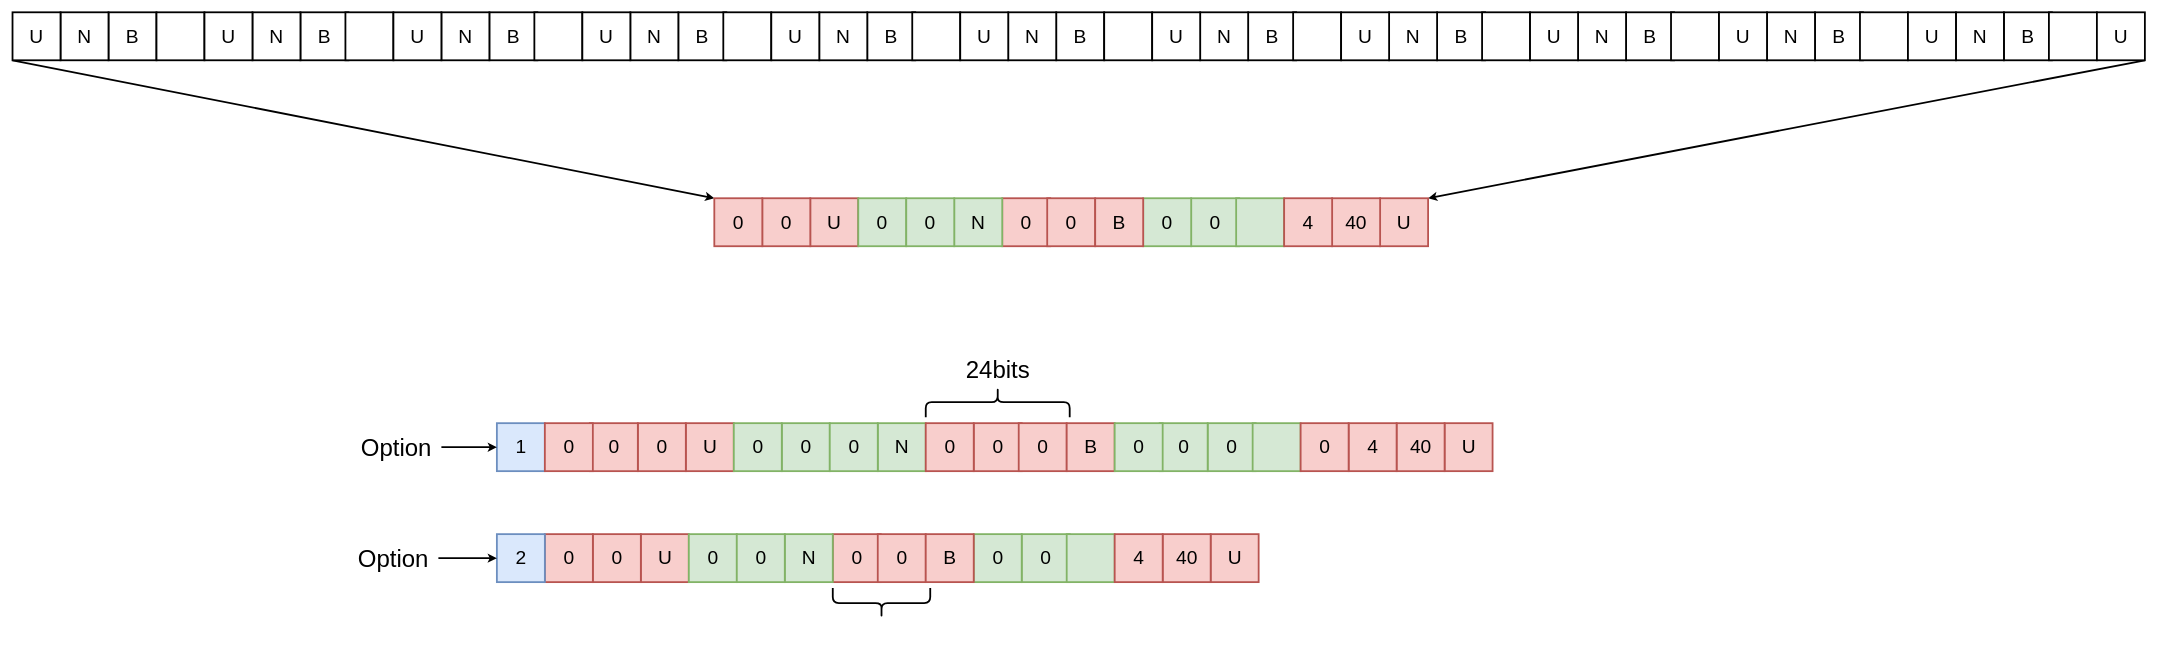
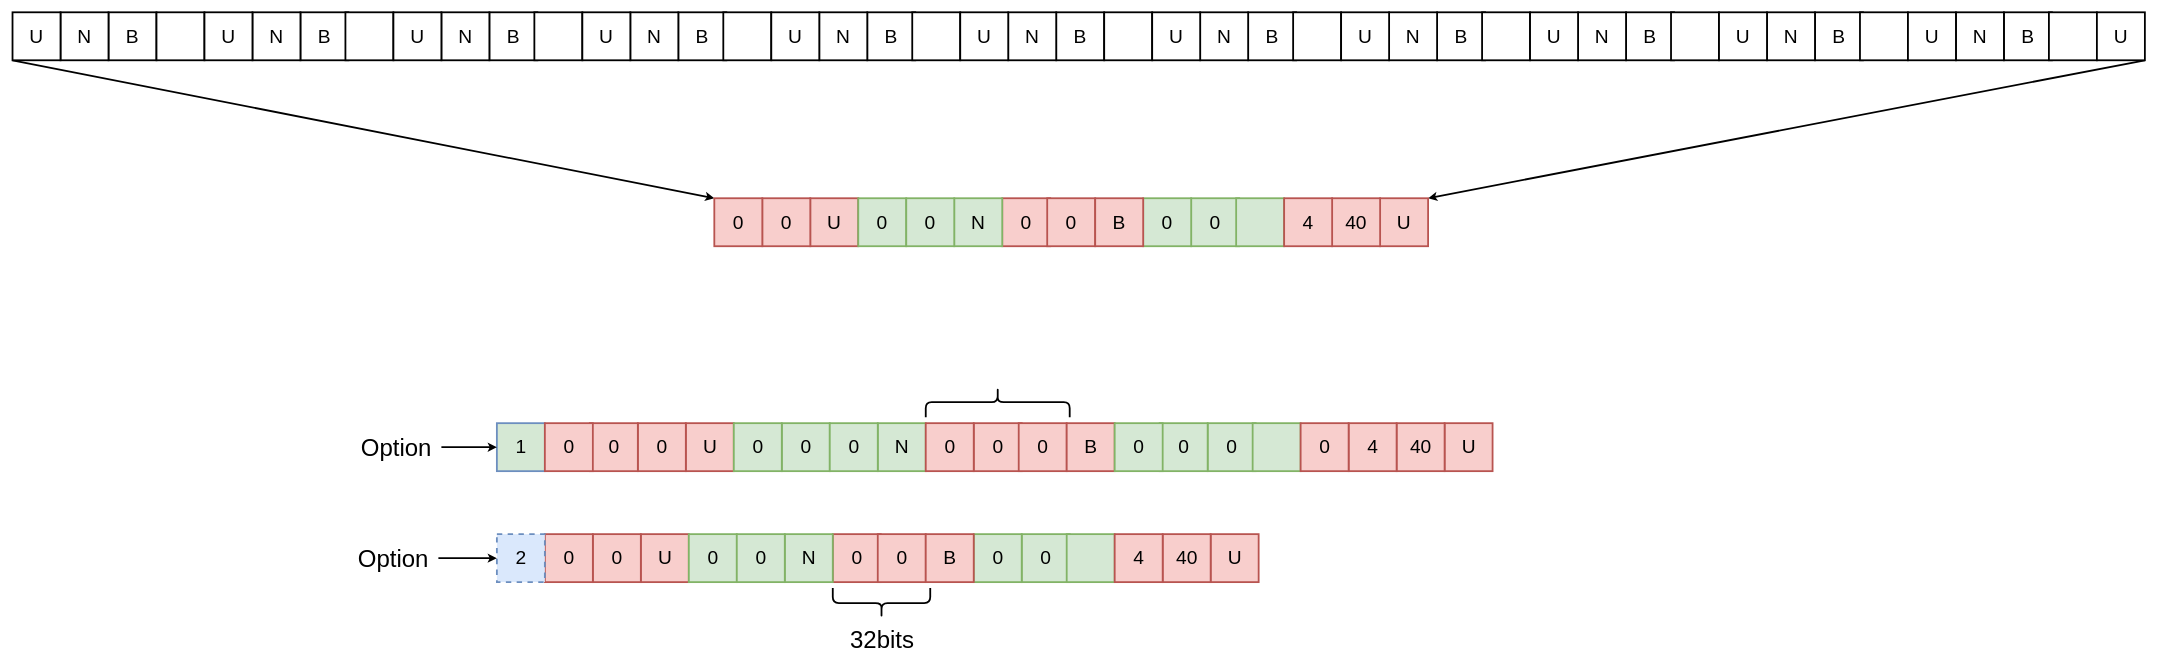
(998, 369) -> none
(521, 447) -> (521, 447)
(521, 558) -> (521, 558)
none -> (882, 639)
